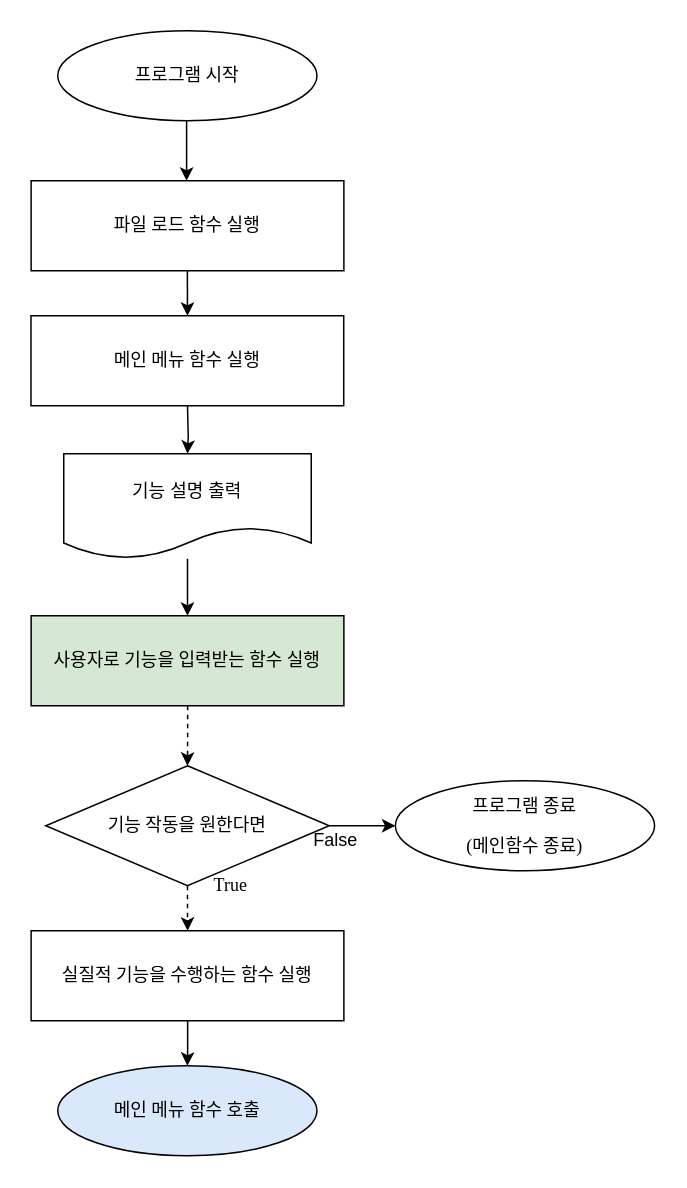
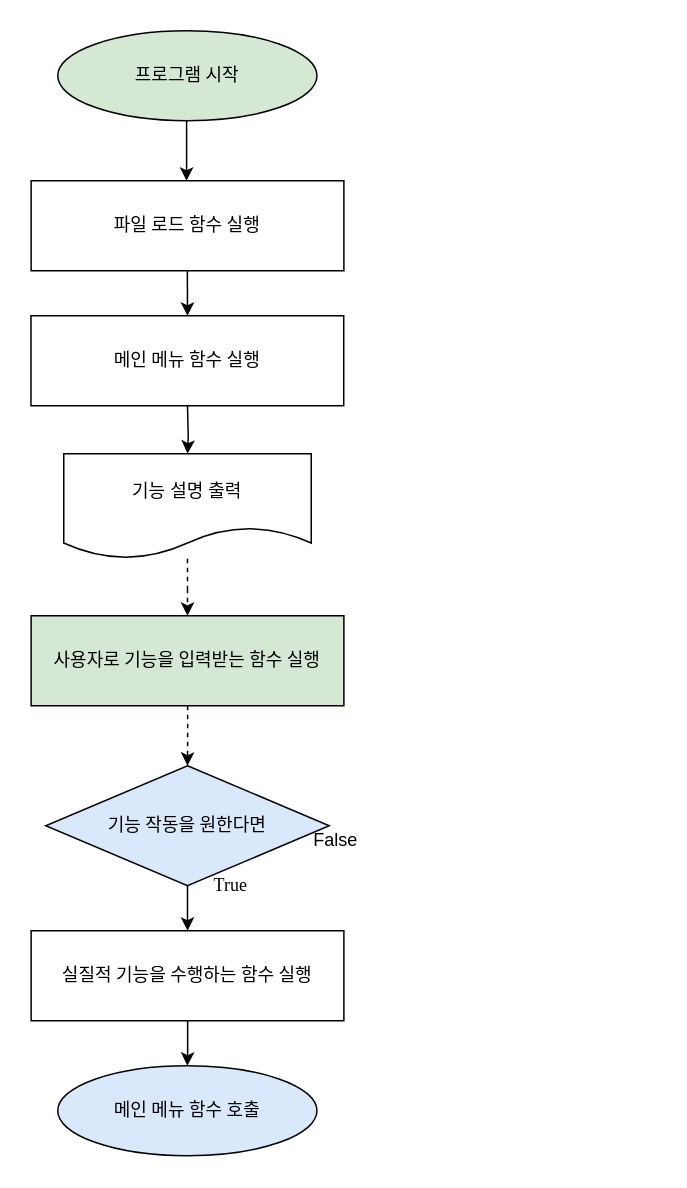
(187, 76) -> (187, 76)
(188, 586) -> (188, 586)
(188, 826) -> (188, 826)
(358, 826) -> none
(525, 826) -> none
(188, 904) -> (188, 904)
